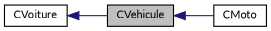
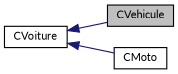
(200, 16) -> (97, 49)
